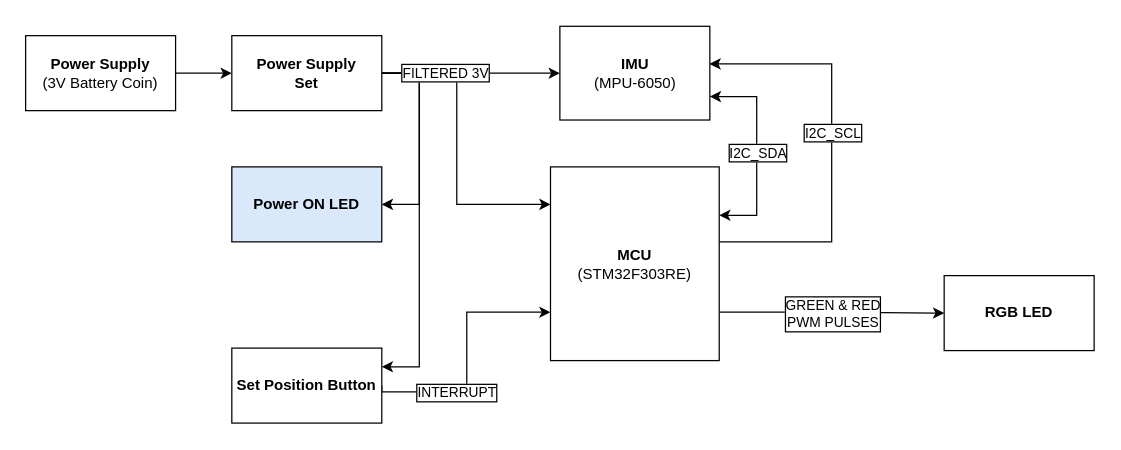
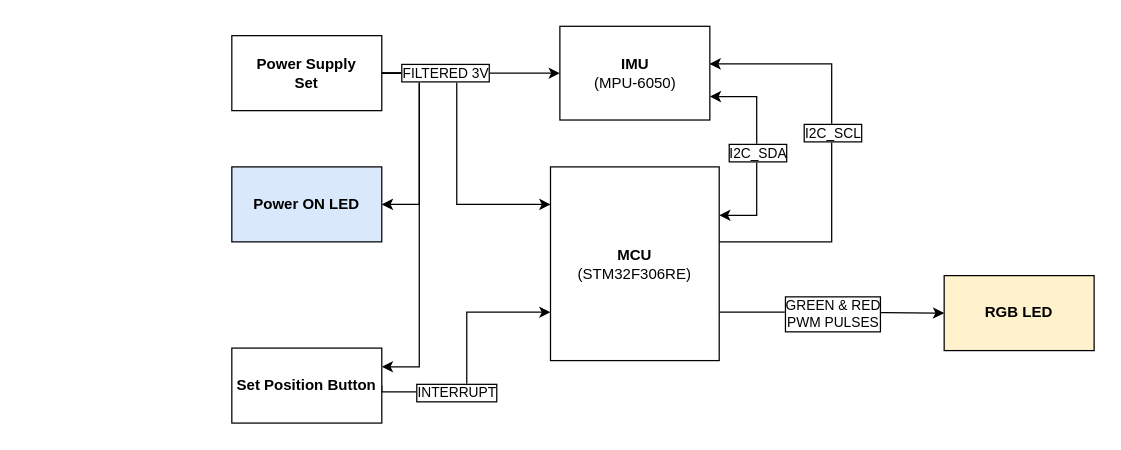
(101, 73) -> none
(200, 73) -> none
(635, 264) -> (635, 264)
(1019, 313) -> (1019, 313)
